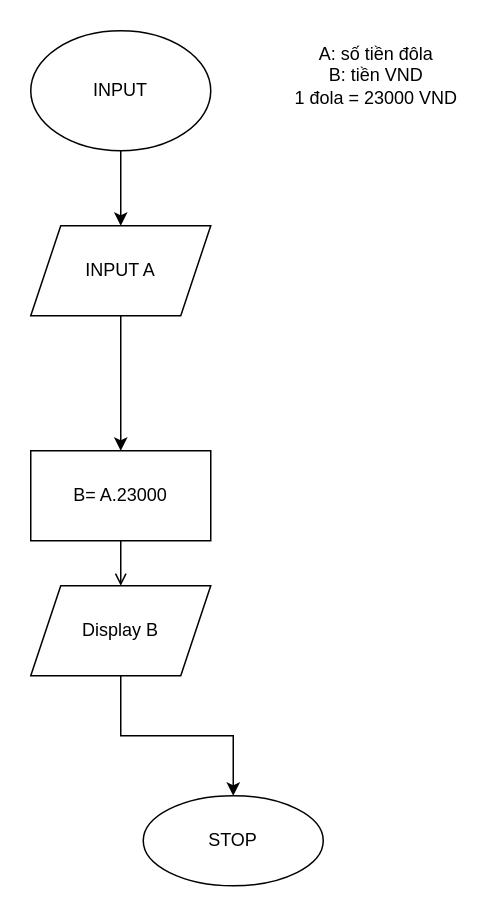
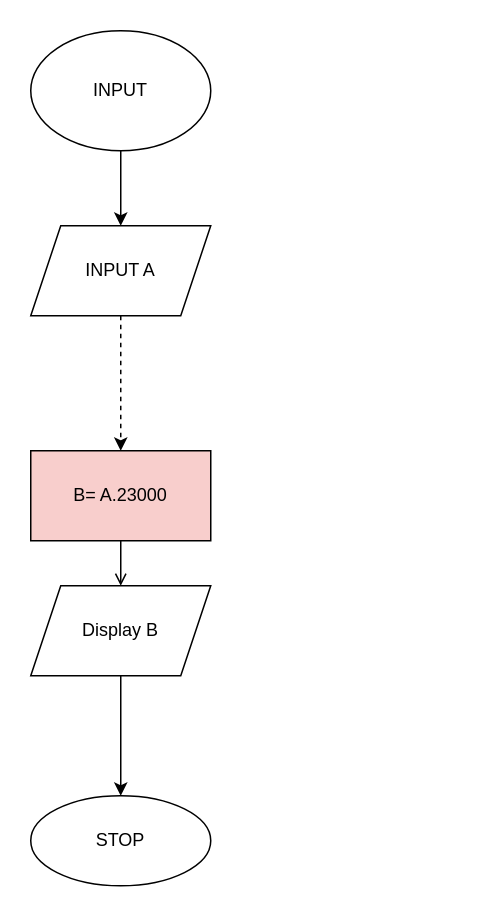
(376, 76) -> none
(121, 379) -> (121, 379)
(121, 496) -> (121, 496)
(233, 841) -> (121, 841)
